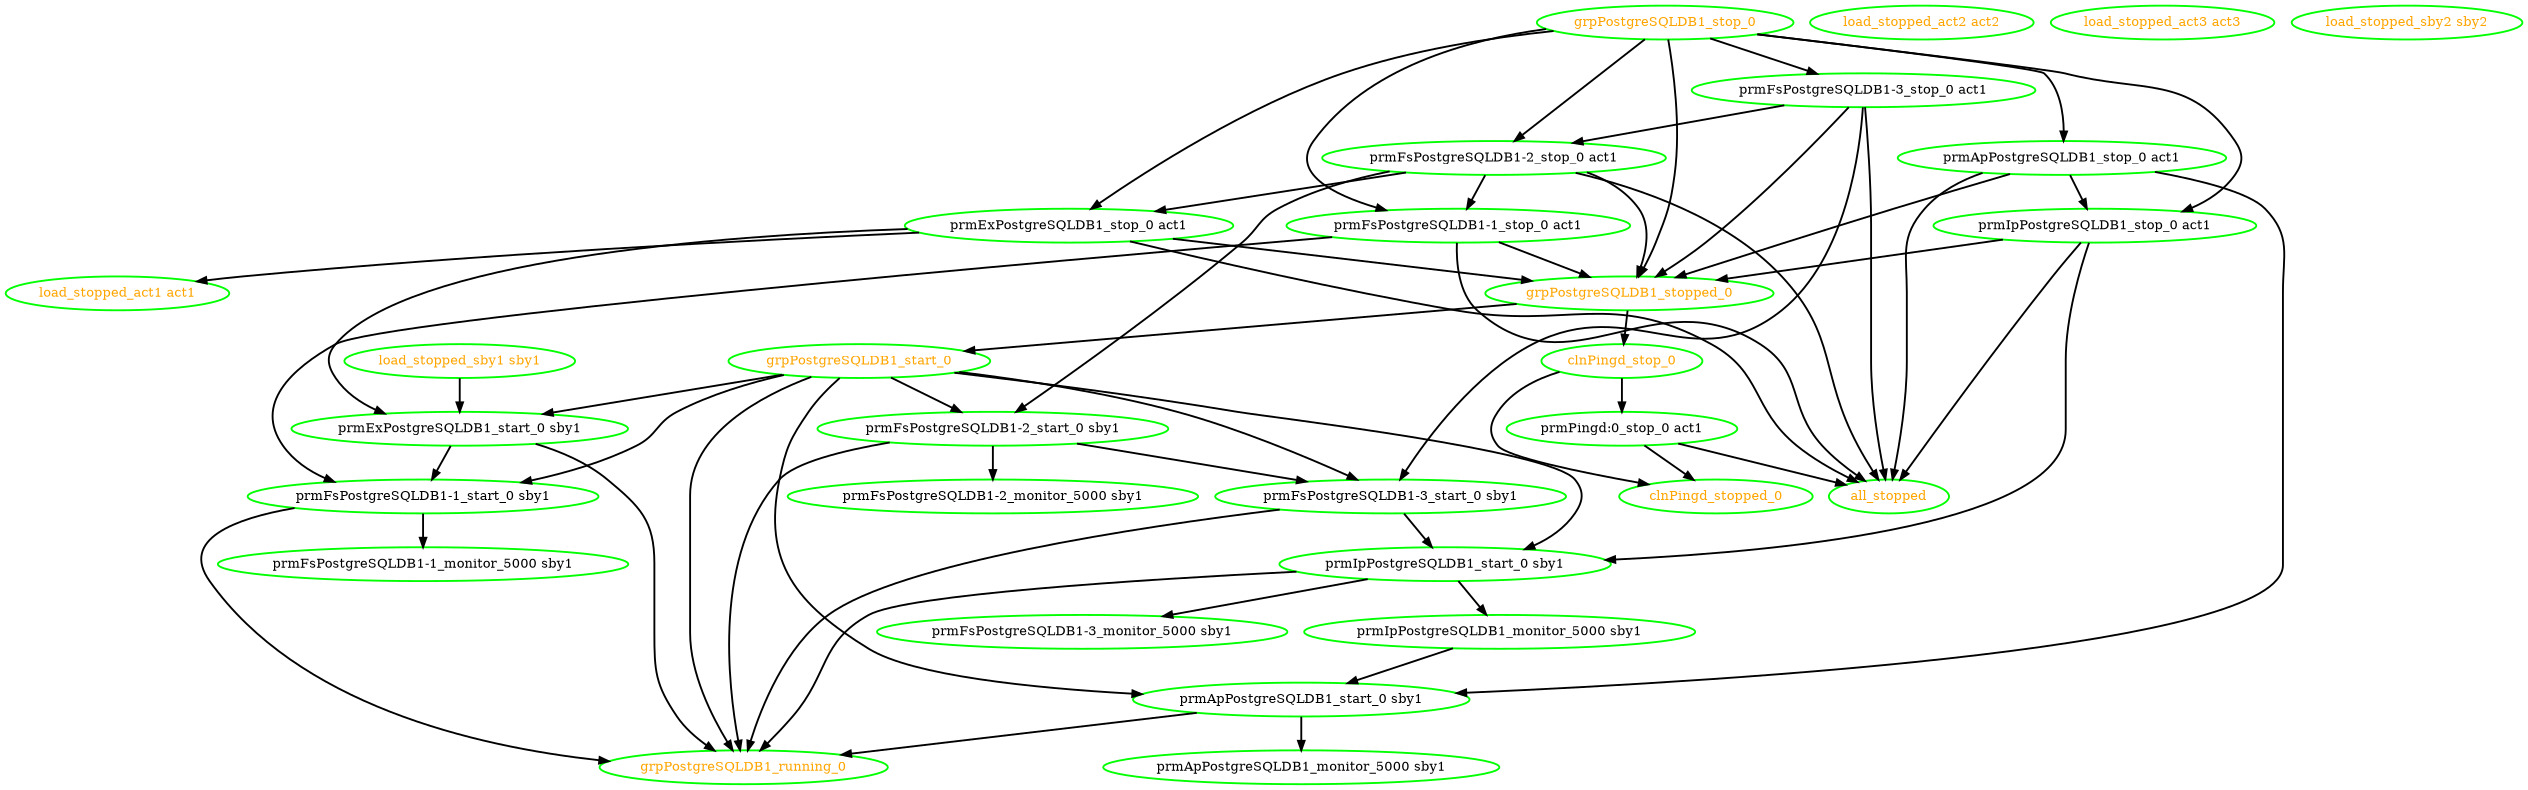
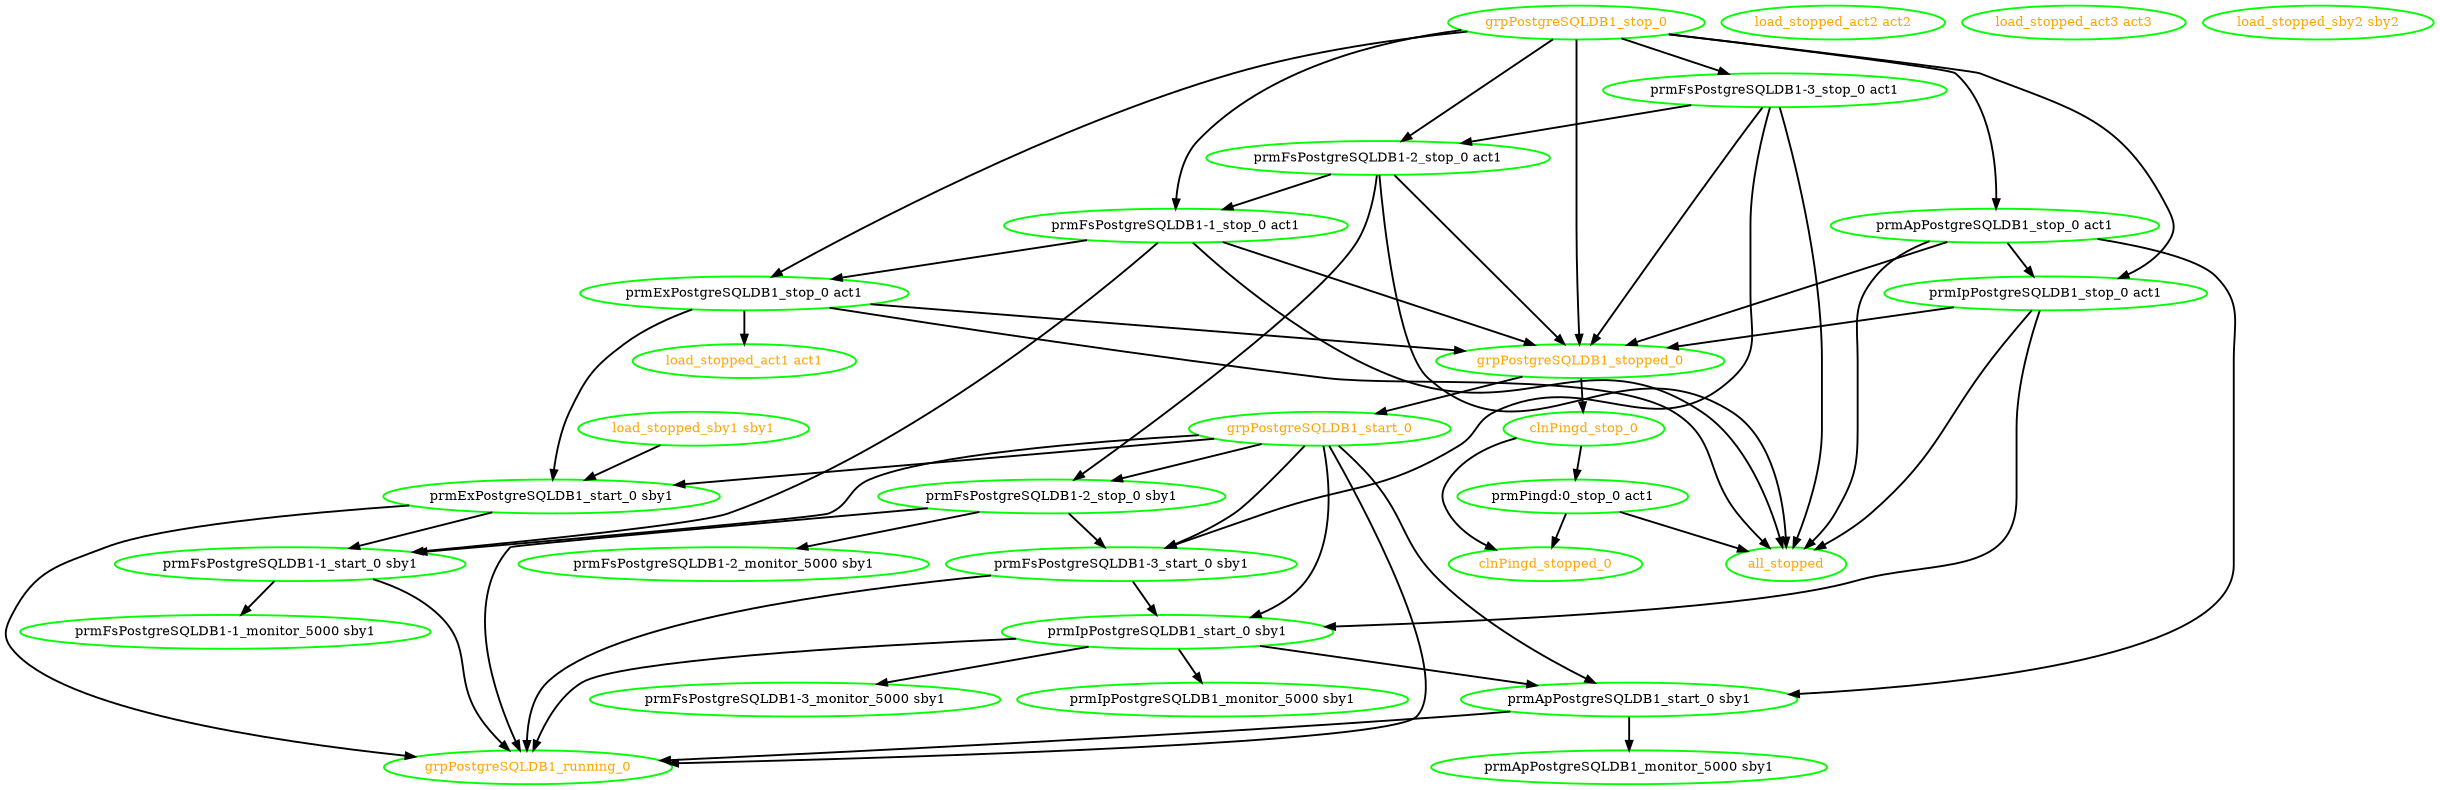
(1286, 191) -> (965, 259)
(993, 429) -> (1052, 496)
(1405, 664) -> (1394, 665)
